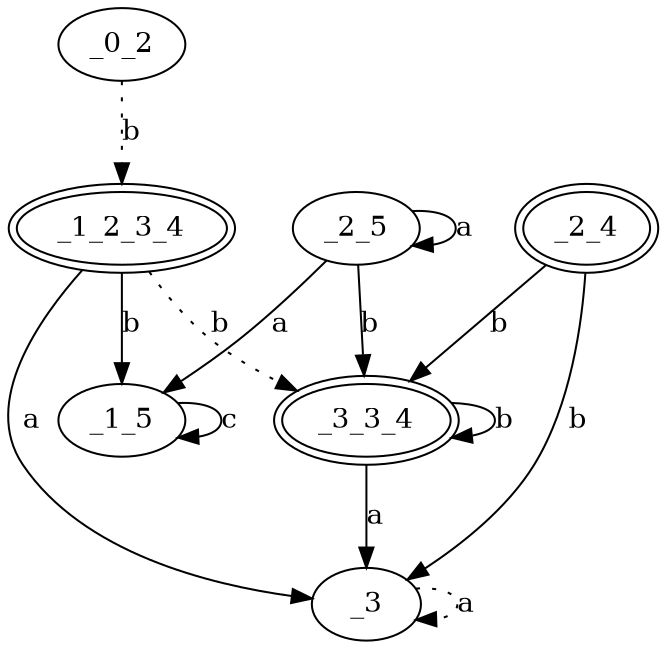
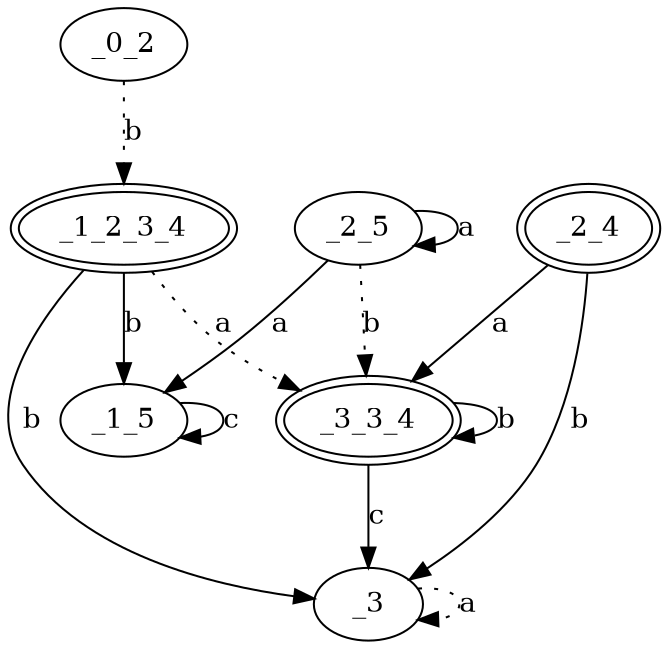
(361, 310) -> (363, 310)
(221, 324) -> (224, 324)
(500, 324) -> (501, 324)
(32, 420) -> (33, 420)
(375, 516) -> (377, 516)
